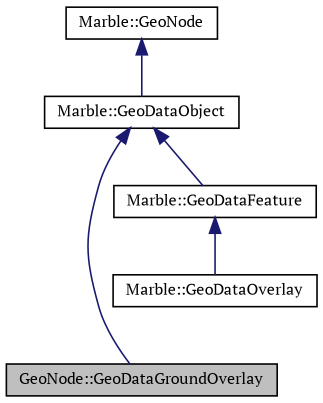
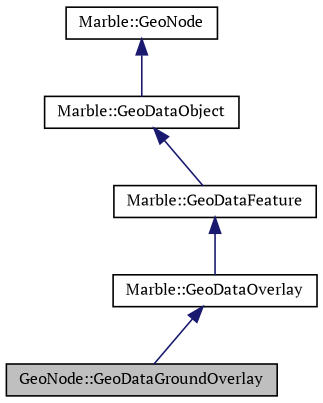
(88, 254) -> (173, 342)
